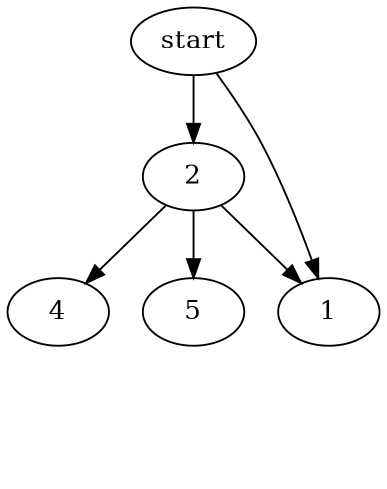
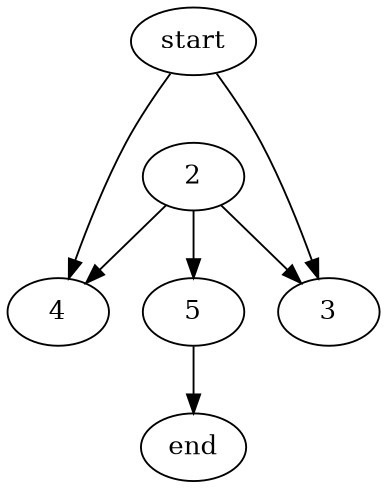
(194, 100) -> (116, 163)
(329, 312) -> (329, 312)
none -> (194, 447)
